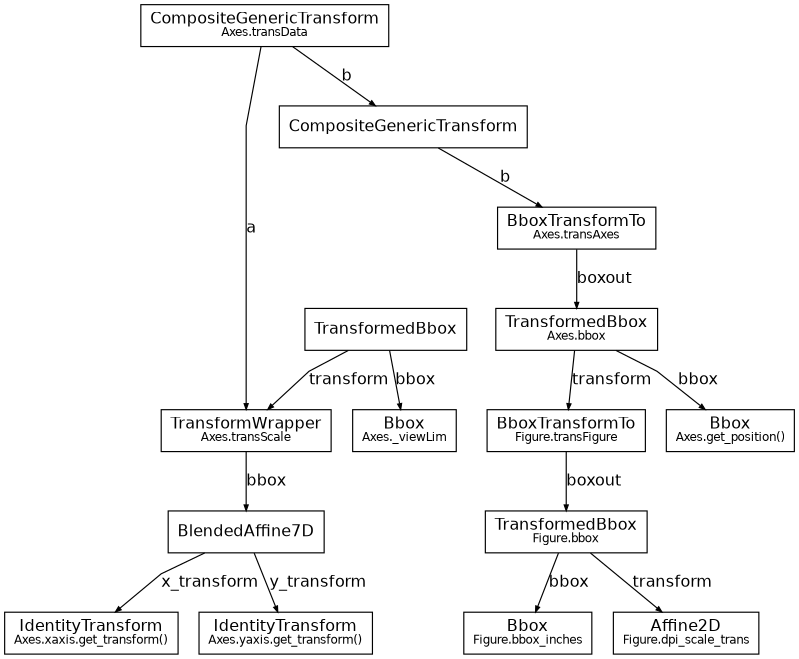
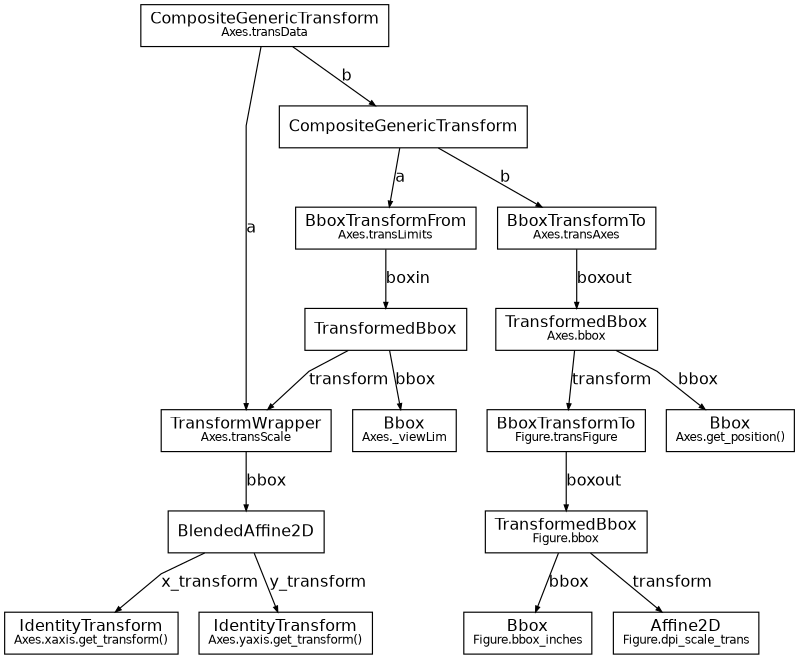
none -> (386, 228)
(246, 532) -> (246, 532)
